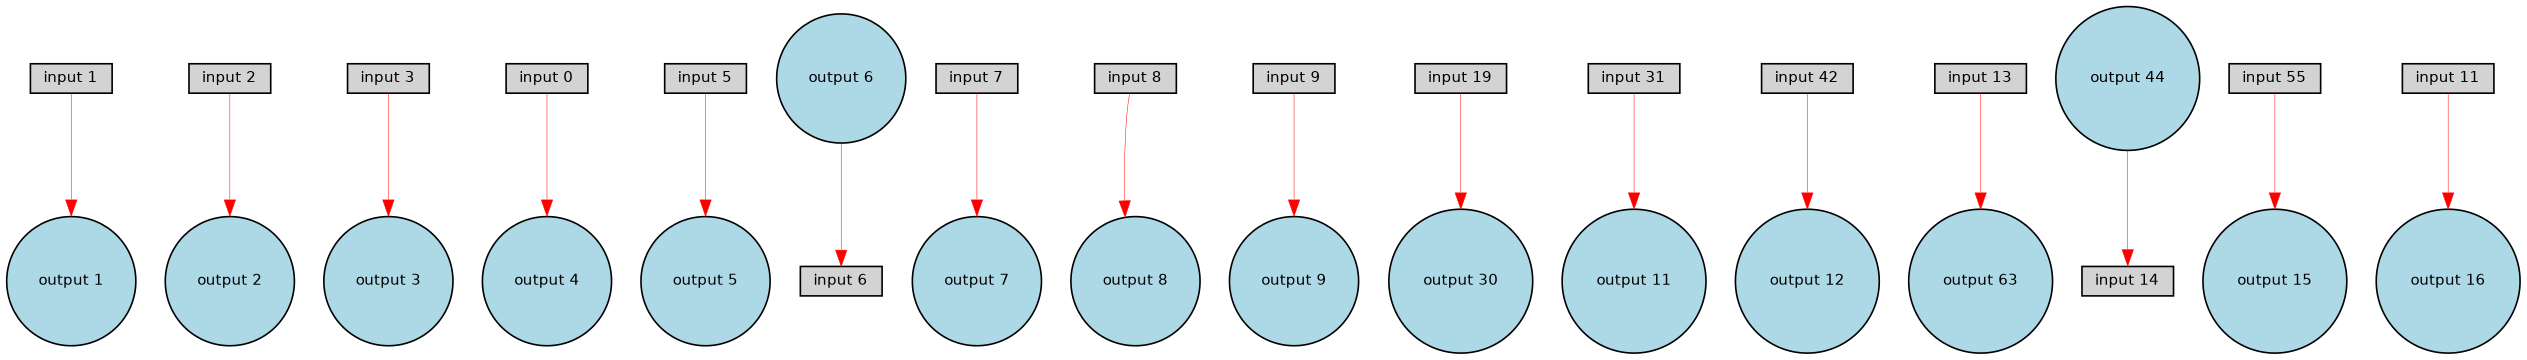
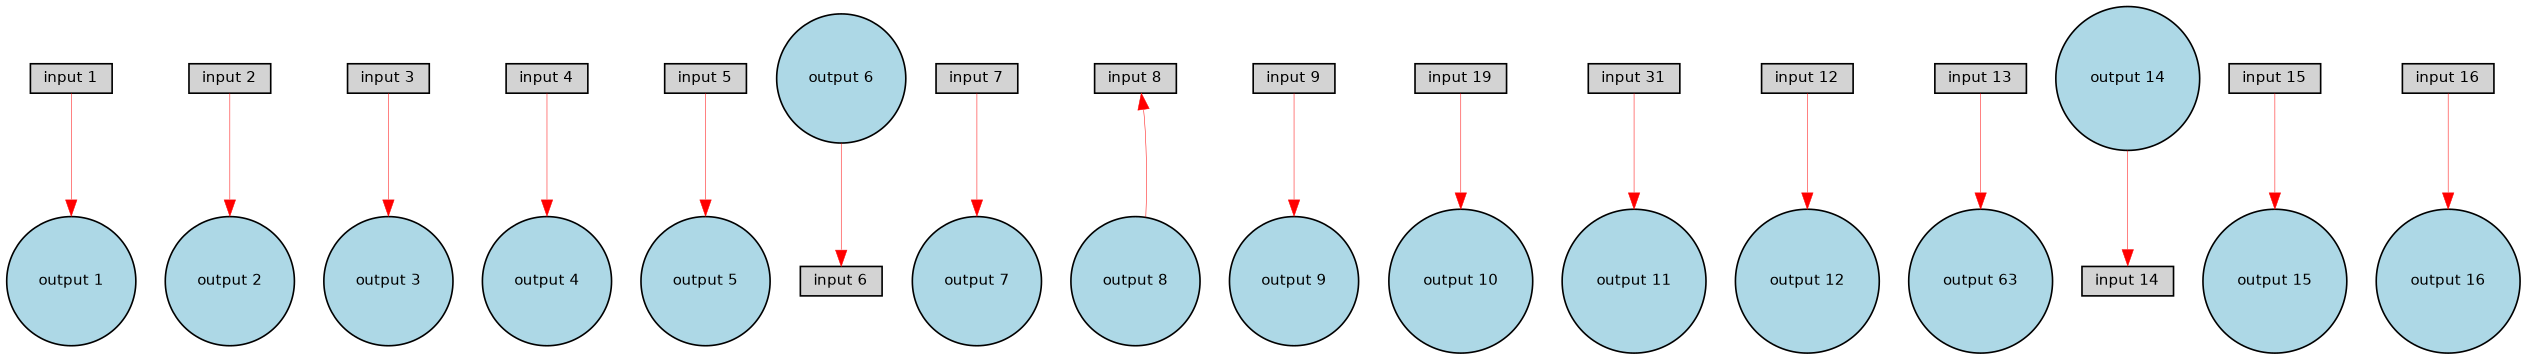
(547, 78) -> (547, 78)
(1807, 78) -> (1807, 78)
(2128, 78) -> (2128, 78)
(2275, 78) -> (2275, 78)
(2448, 78) -> (2448, 78)
(1125, 147) -> (1146, 164)
(1461, 281) -> (1461, 281)
